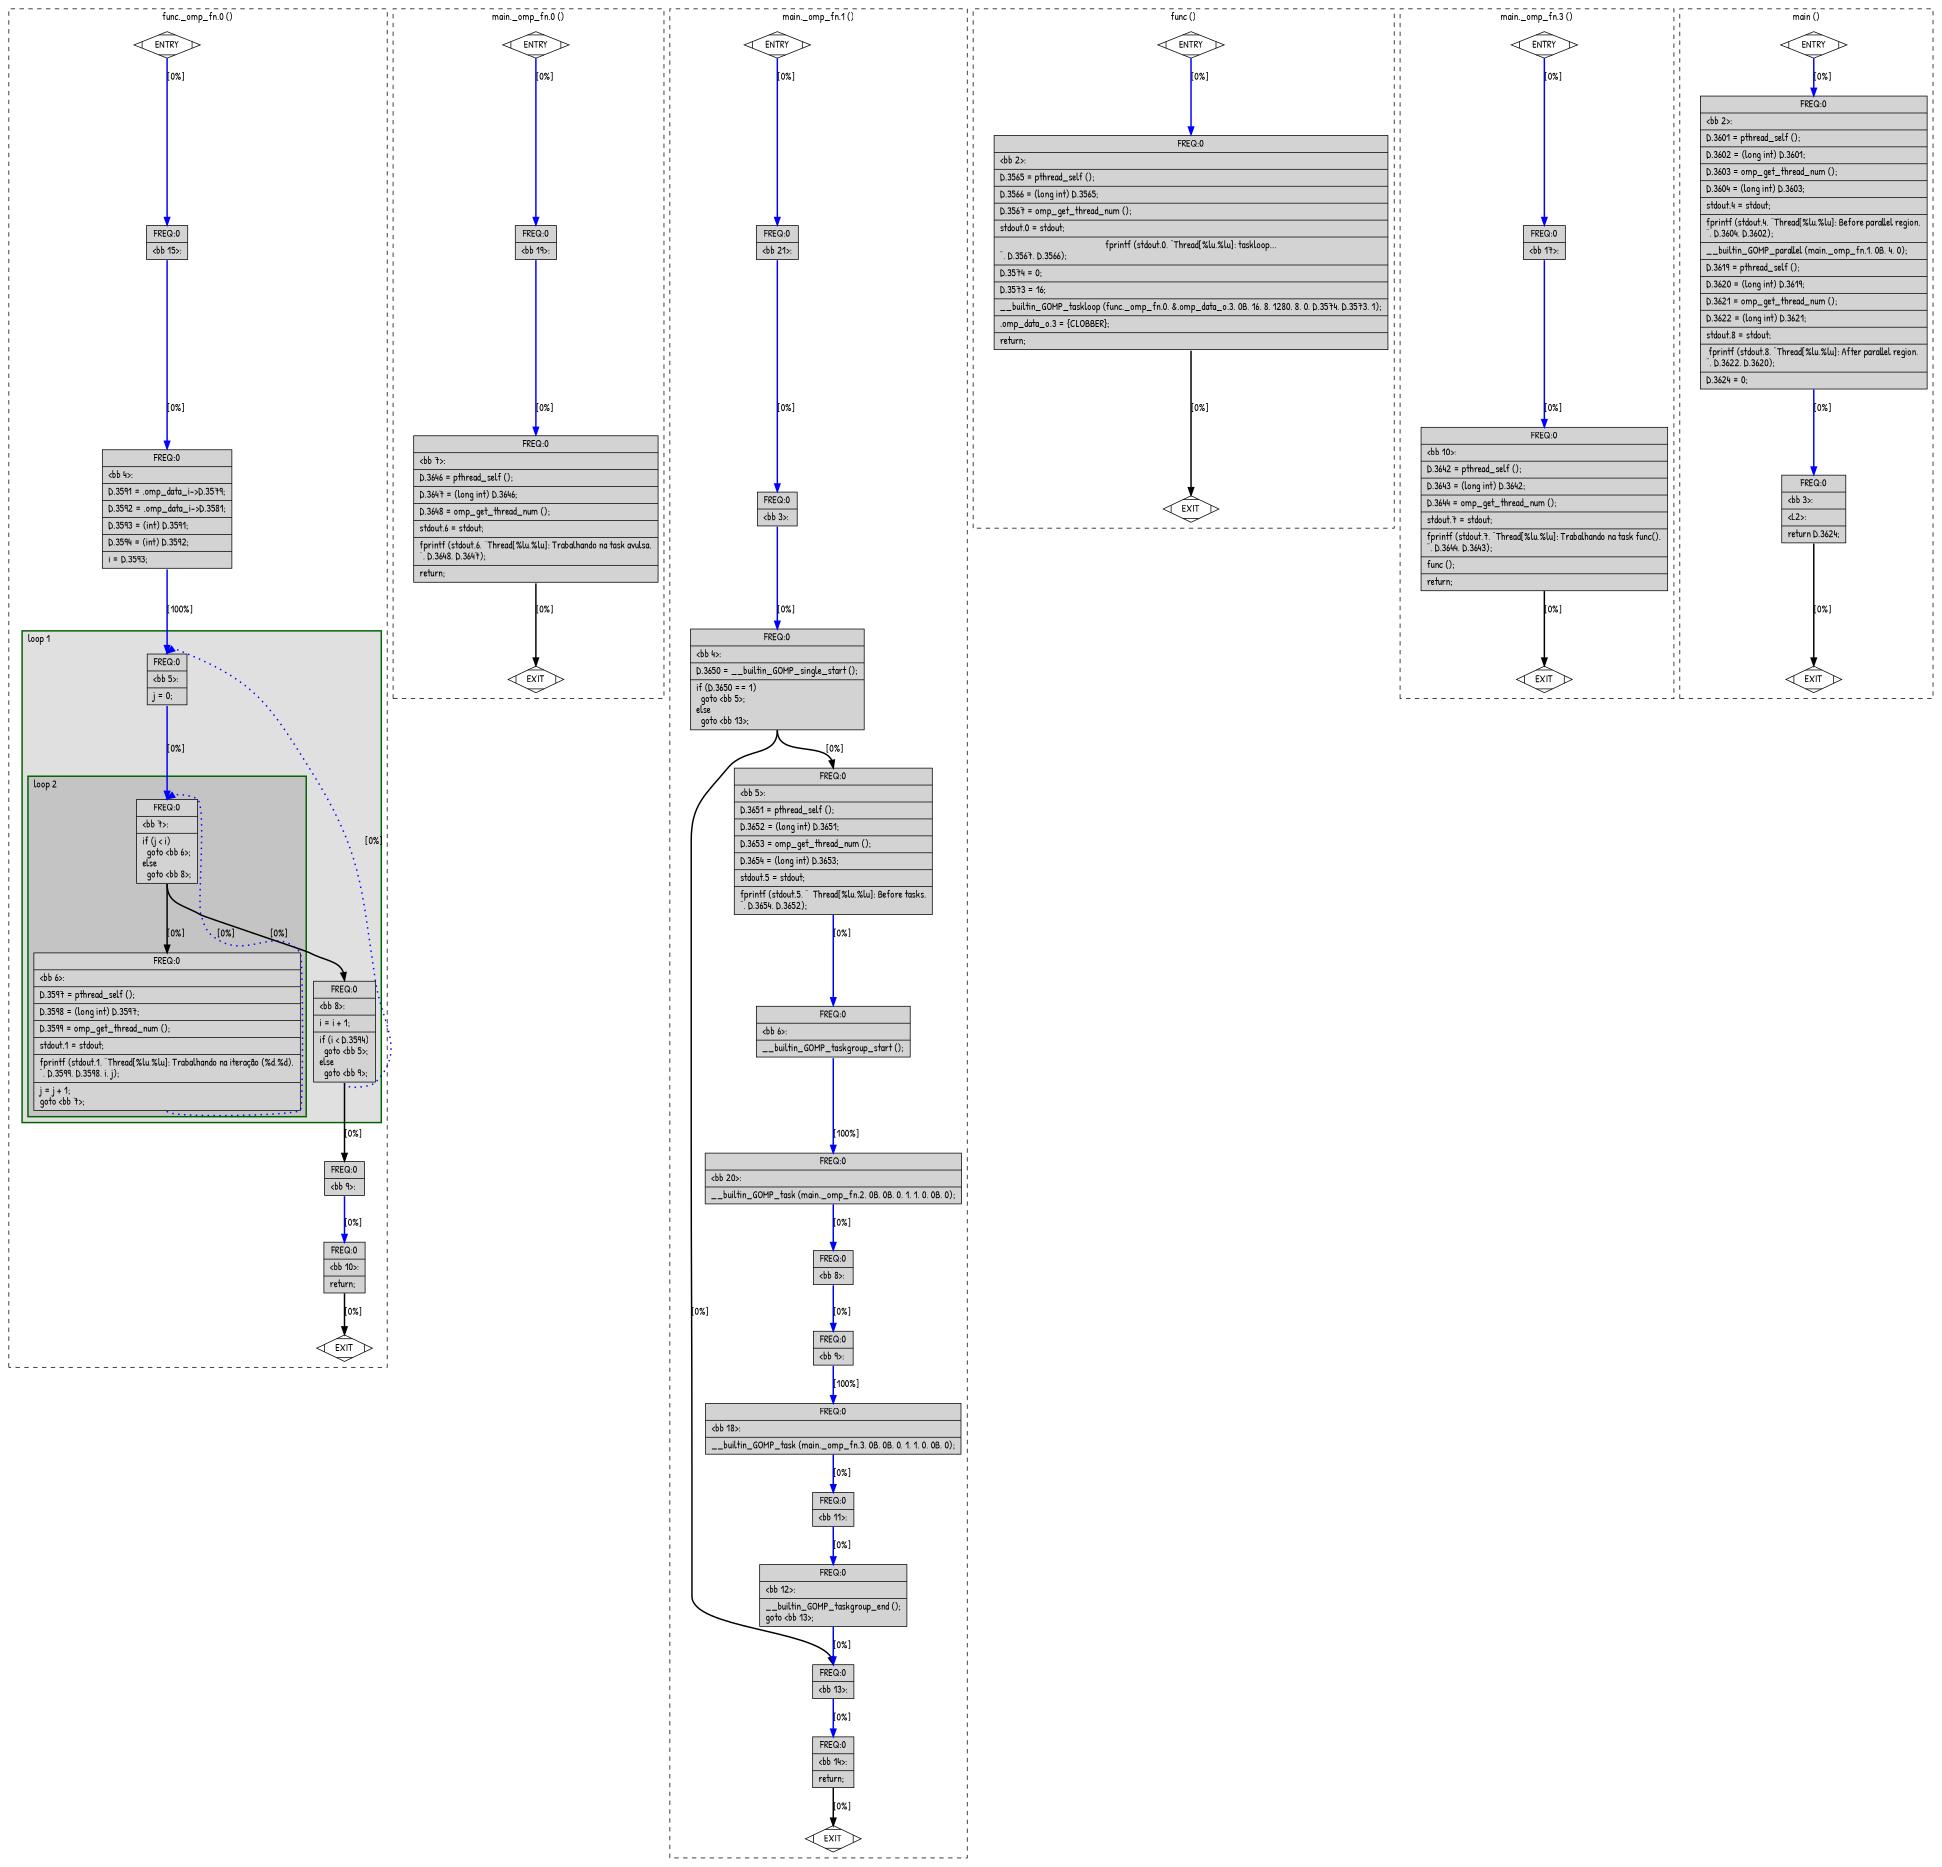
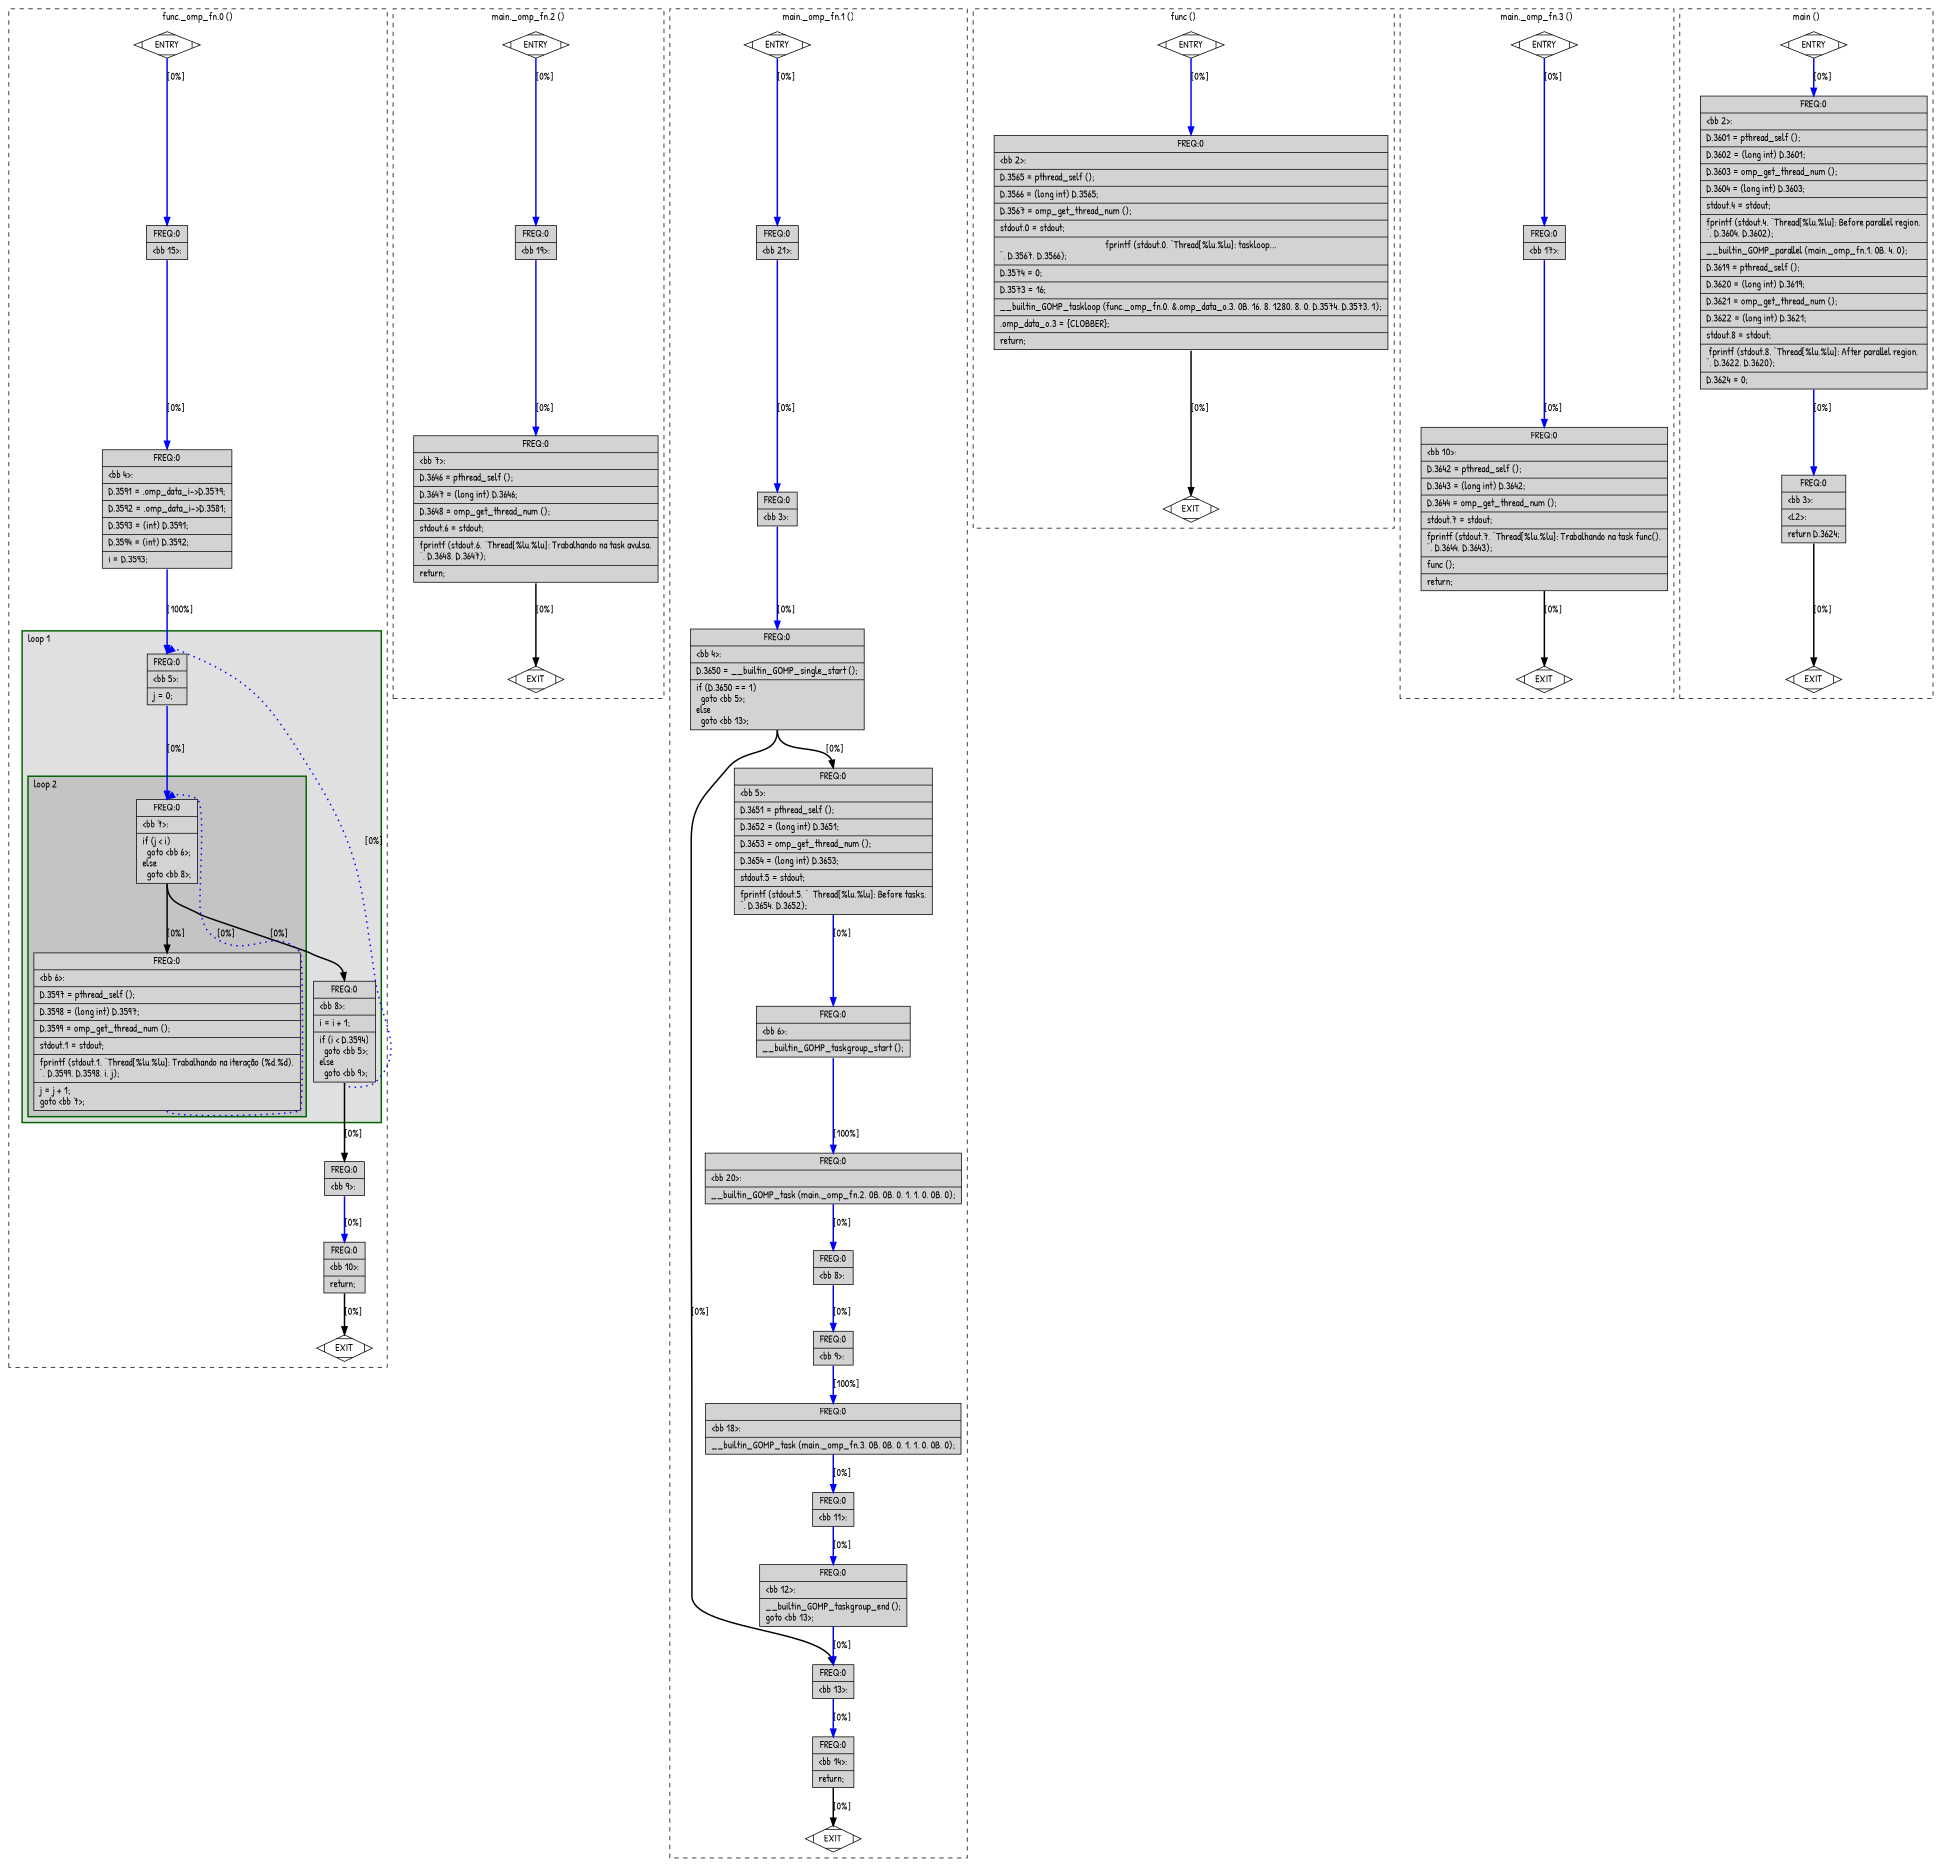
(529, 17) -> (529, 17)
